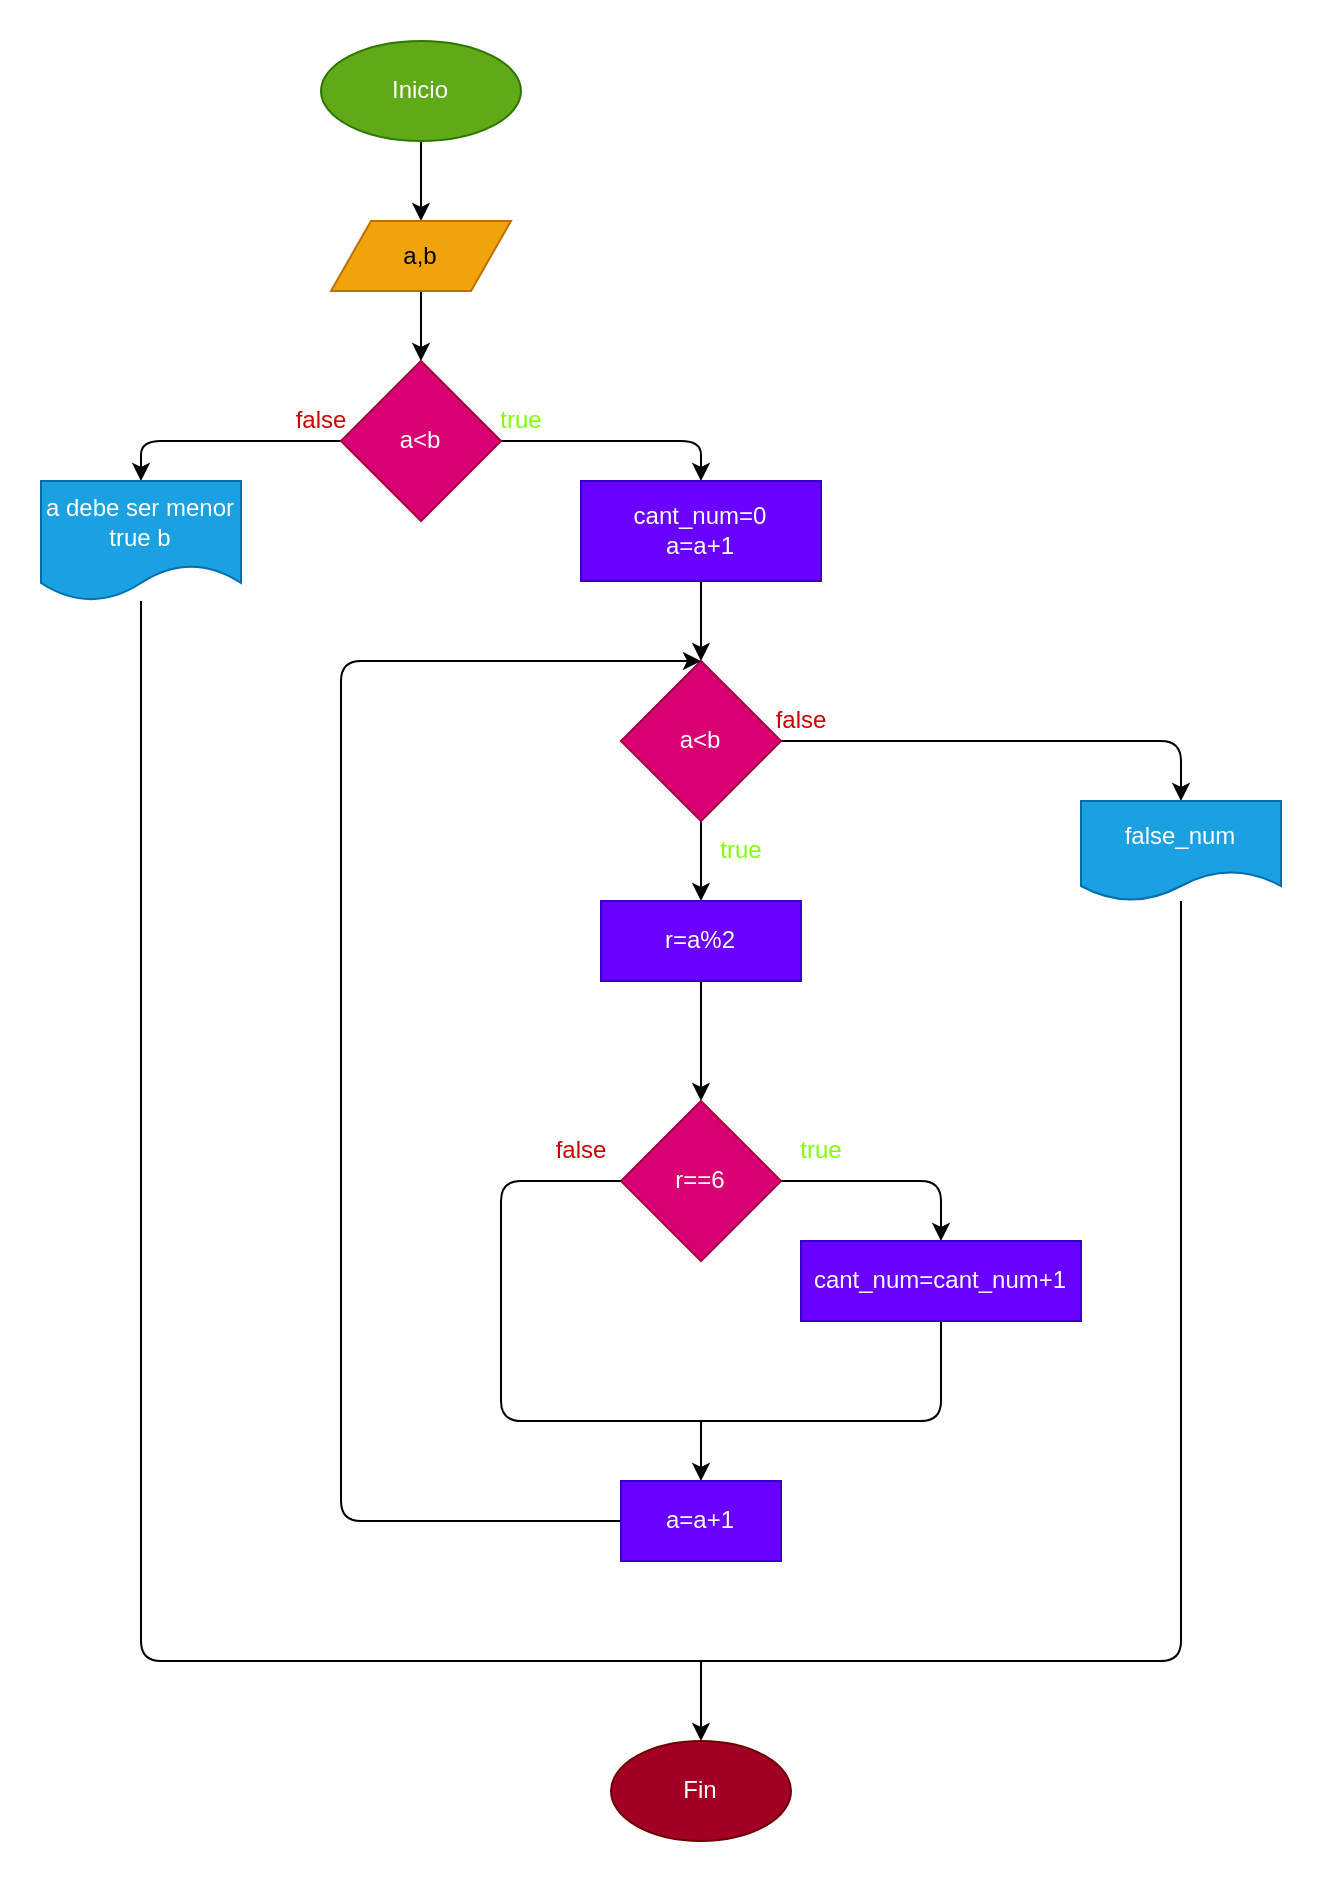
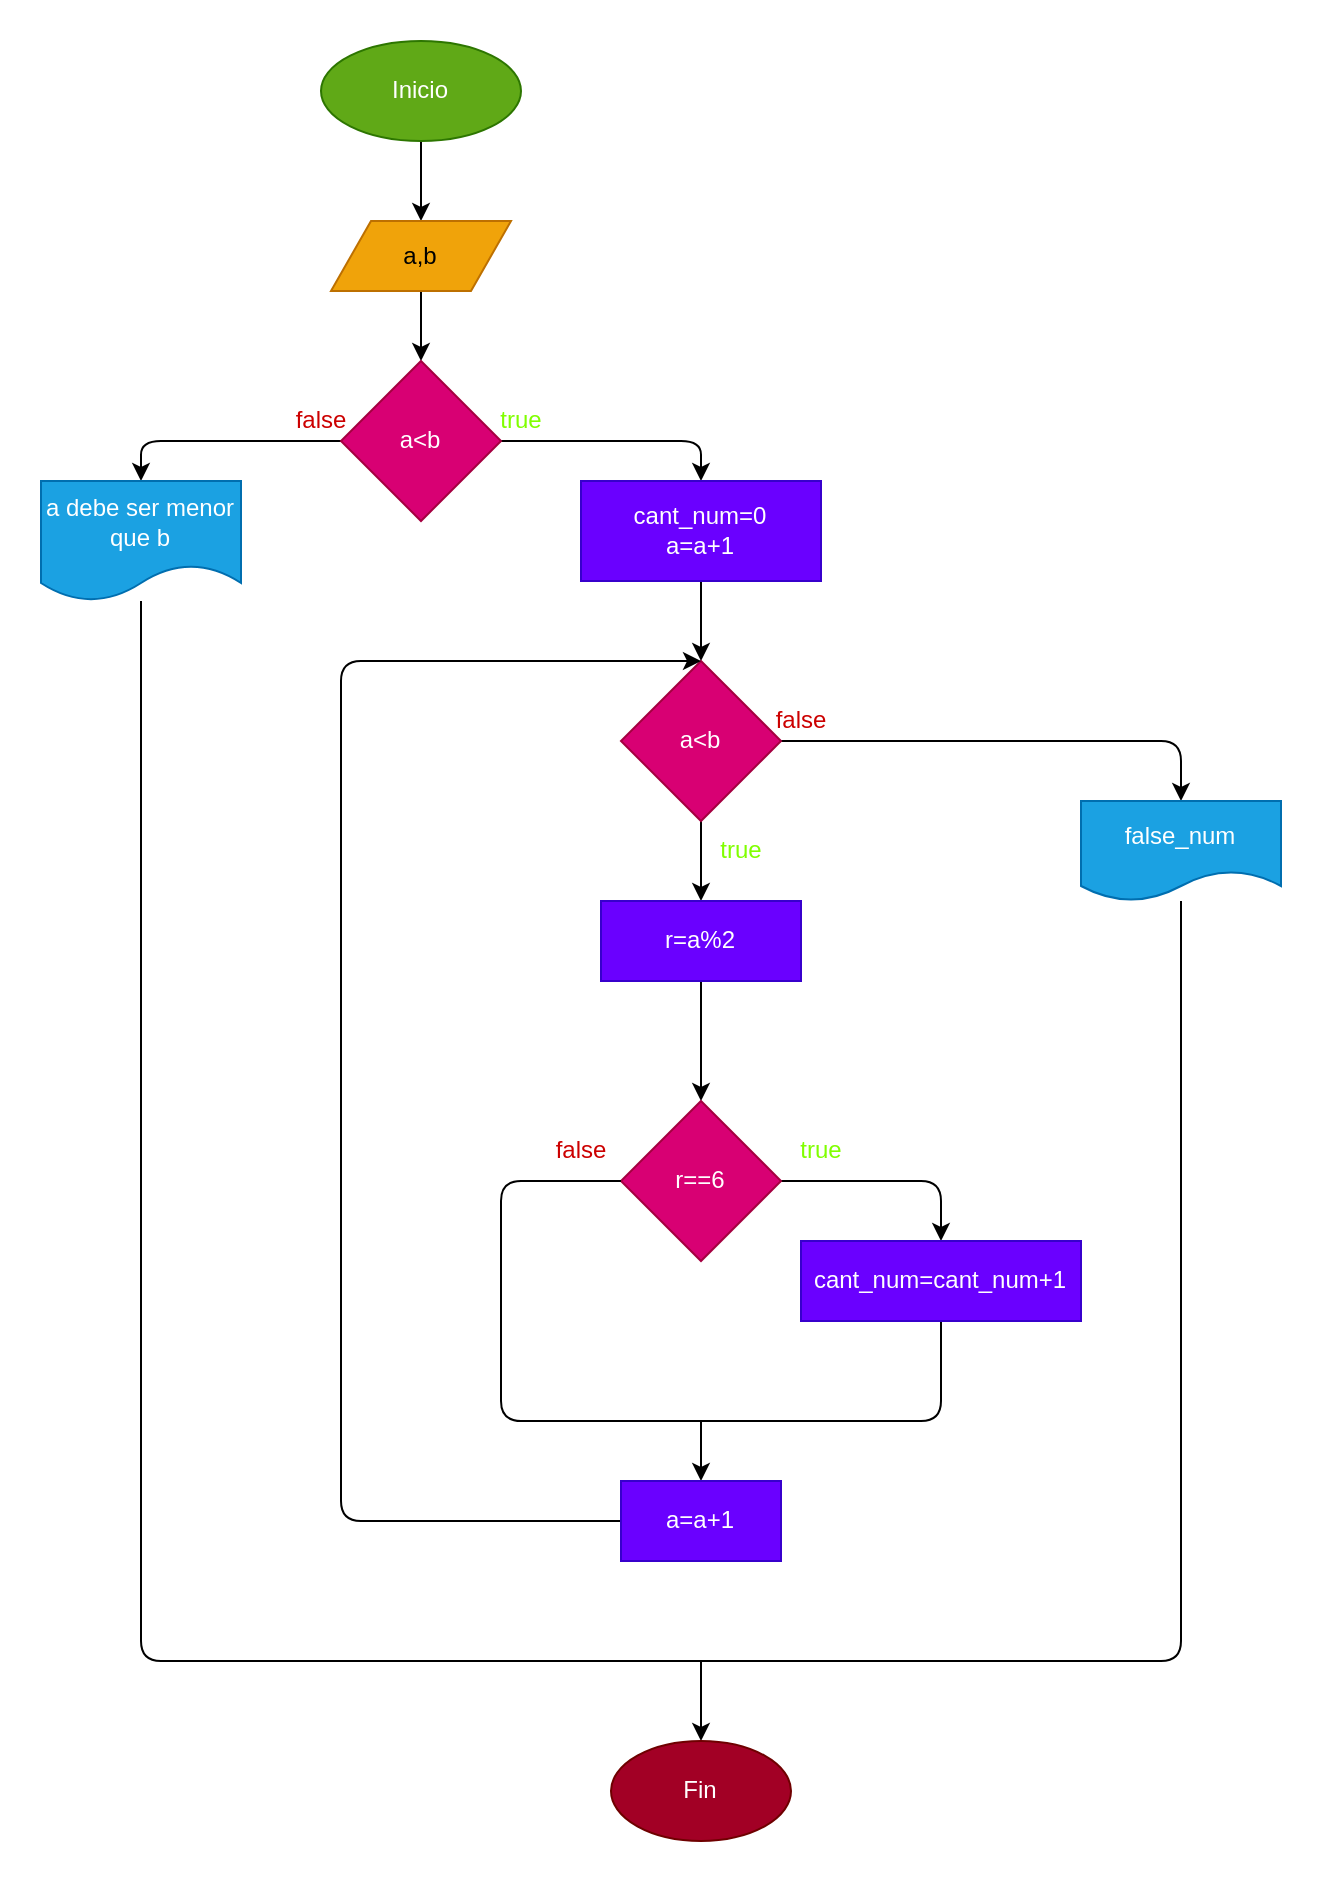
(141, 523) -> (141, 523)
